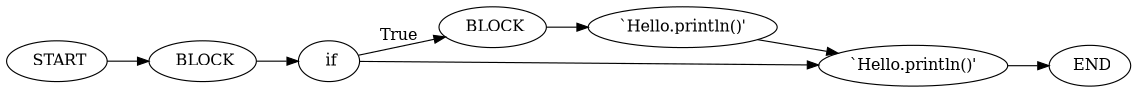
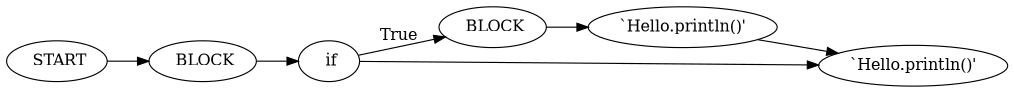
(1090, 66) -> none
